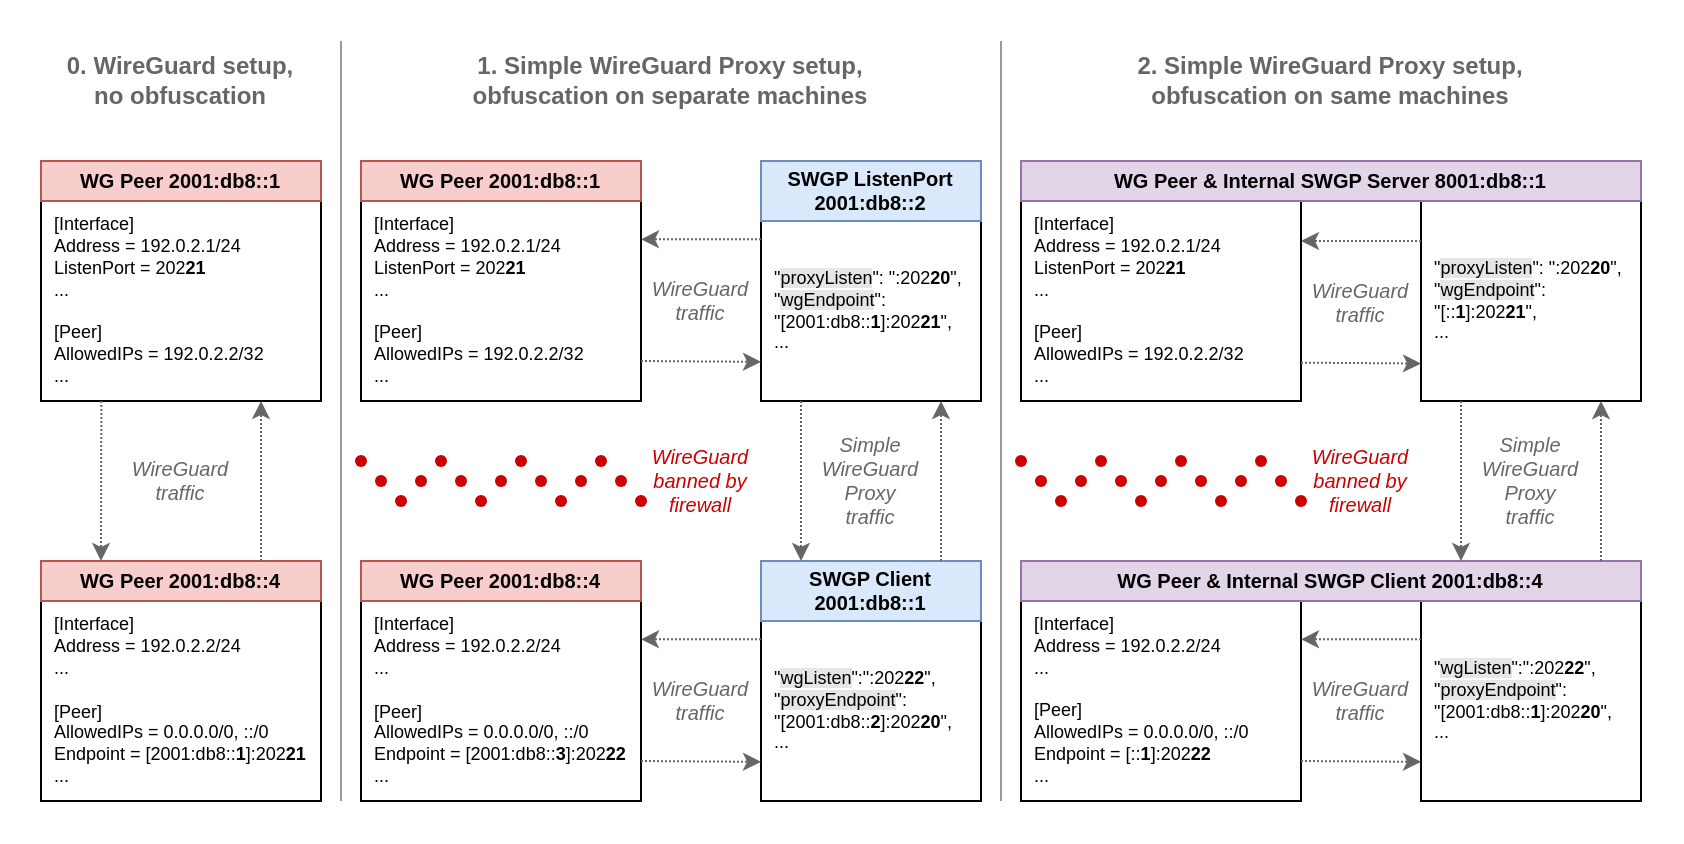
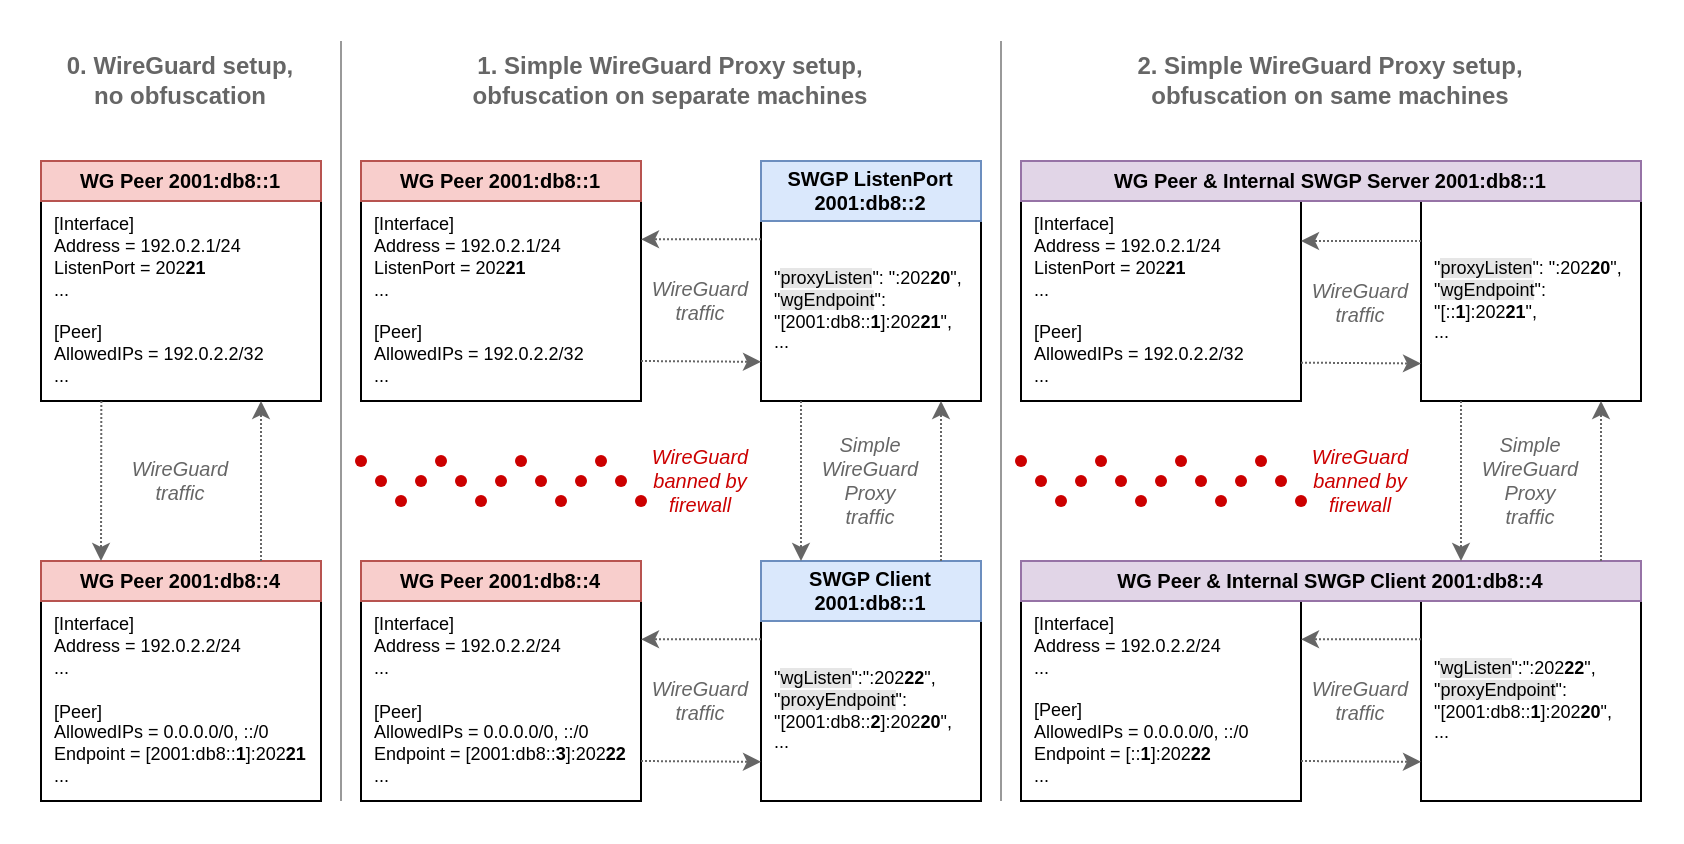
(1331, 181) -> (1331, 181)
